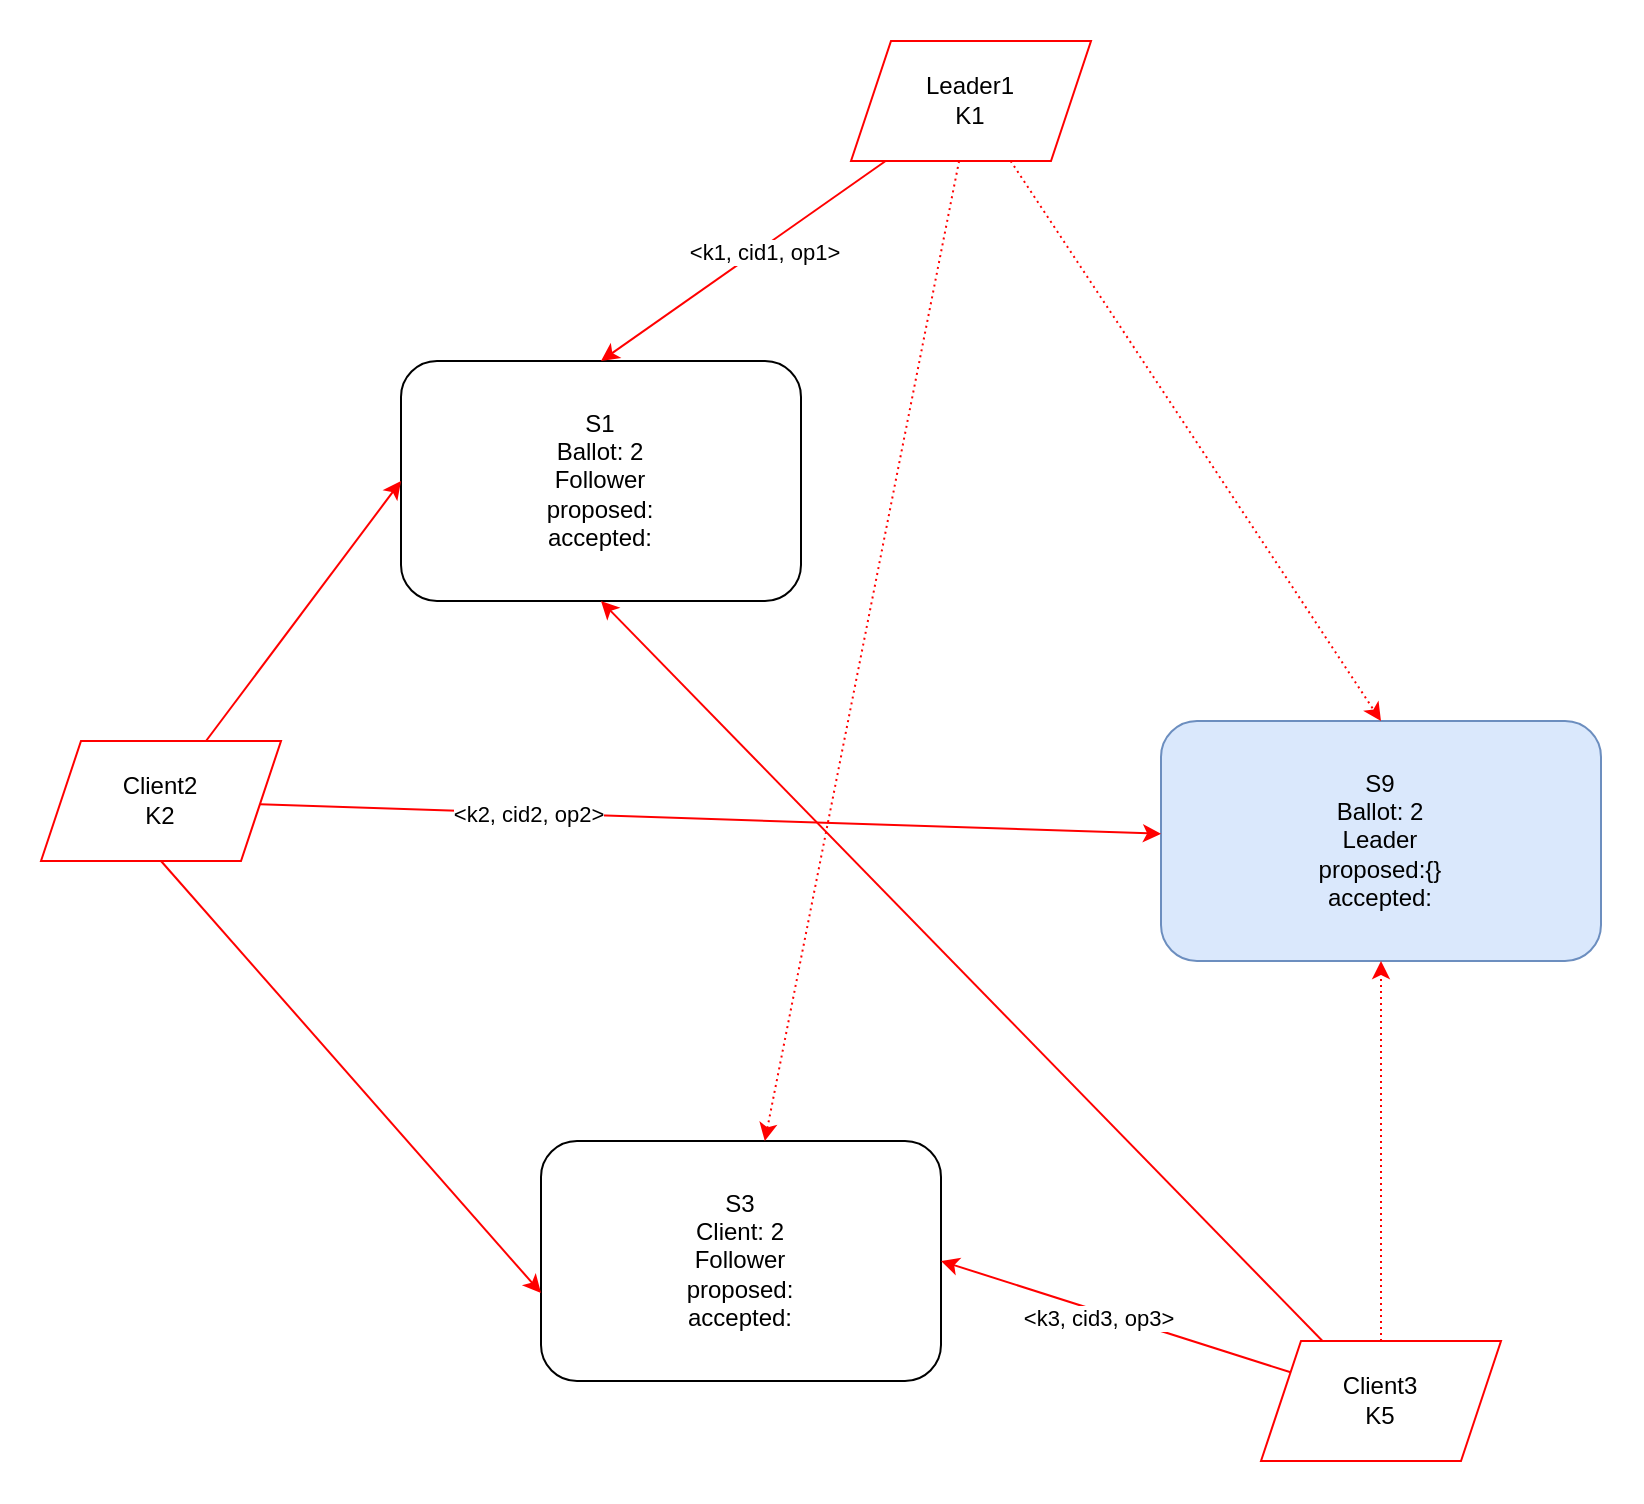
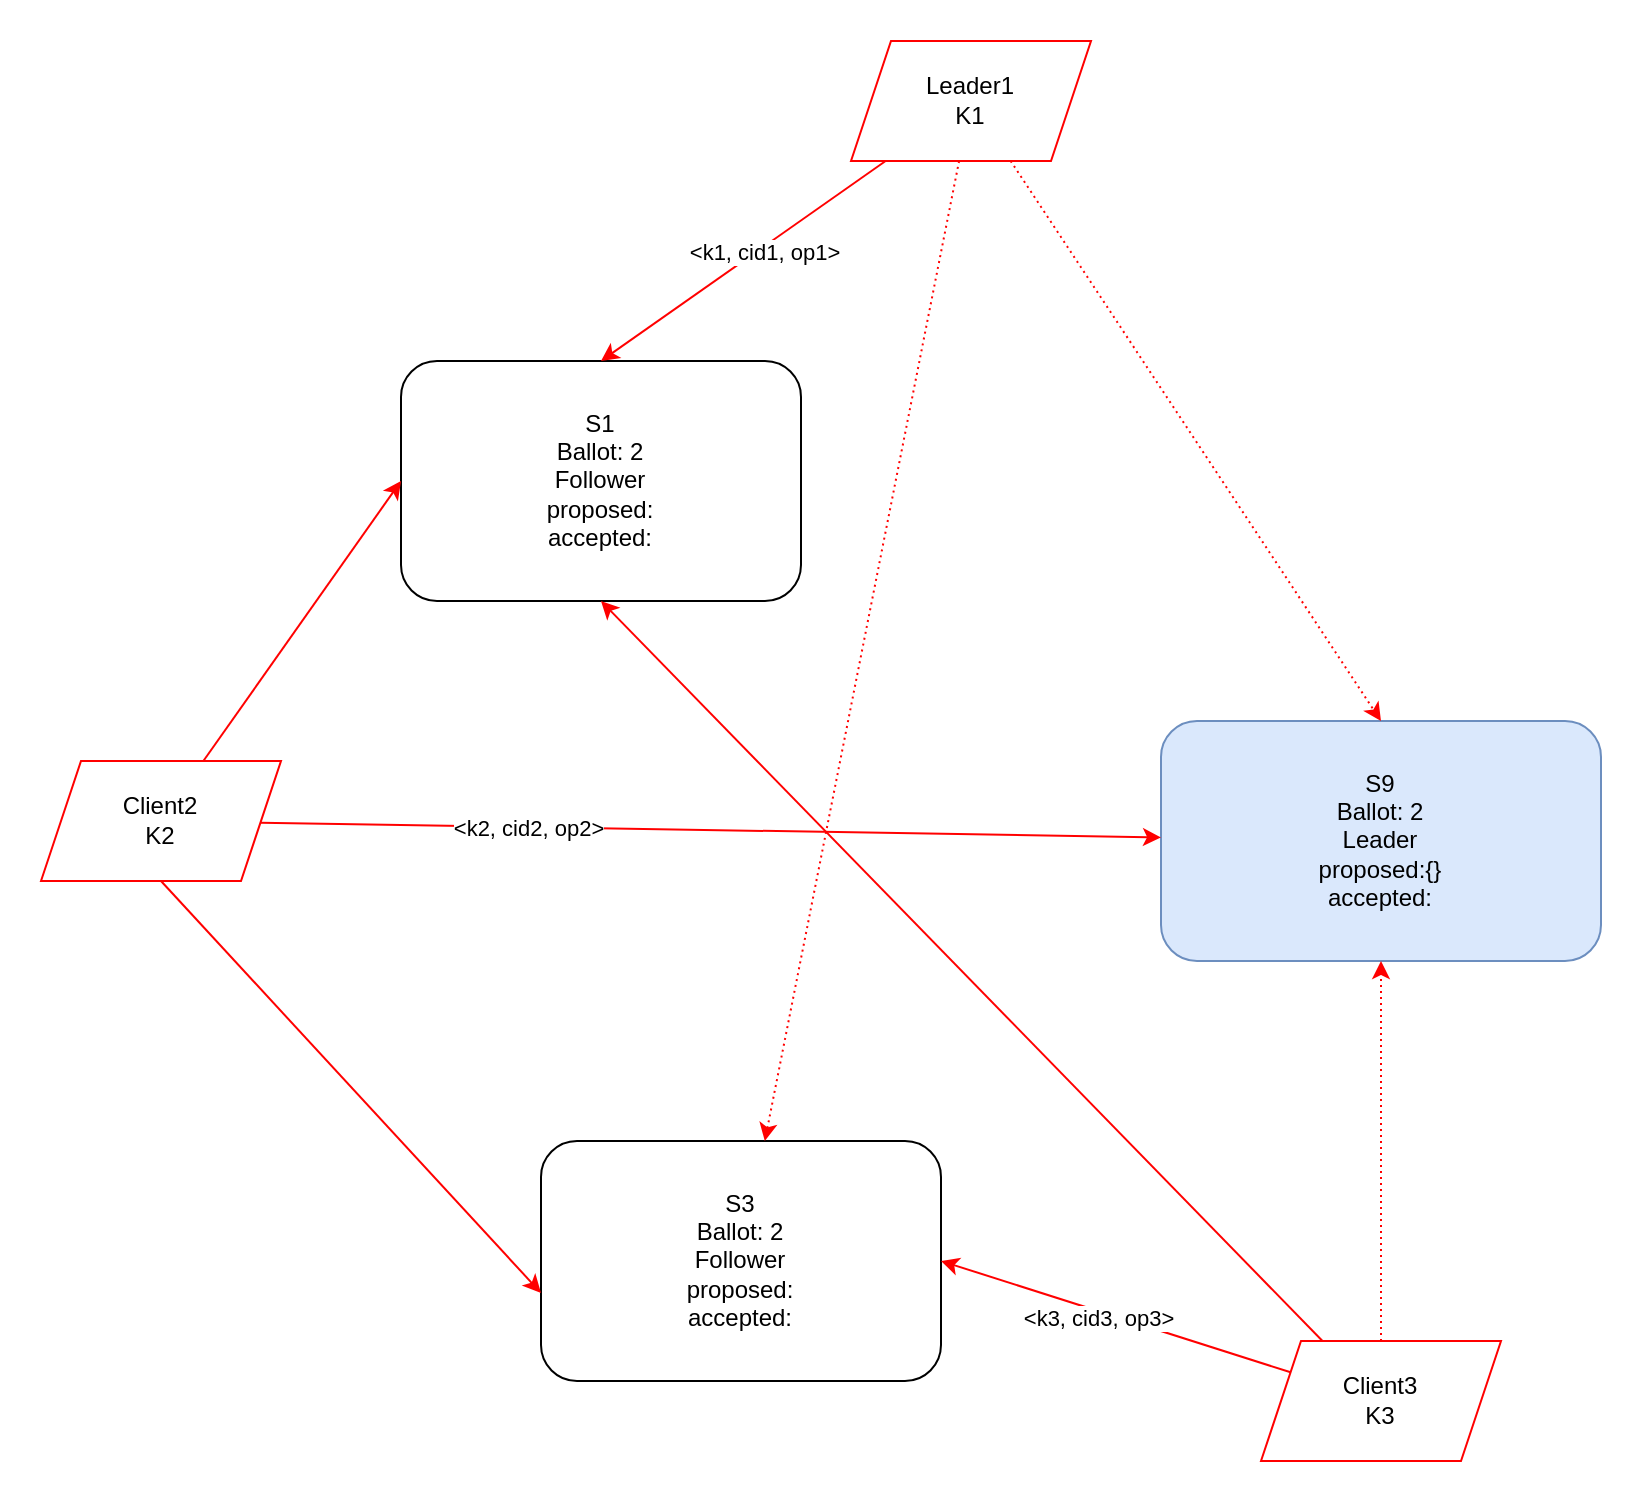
(161, 801) -> (161, 821)
(741, 1261) -> (741, 1261)
(1381, 1401) -> (1381, 1401)
